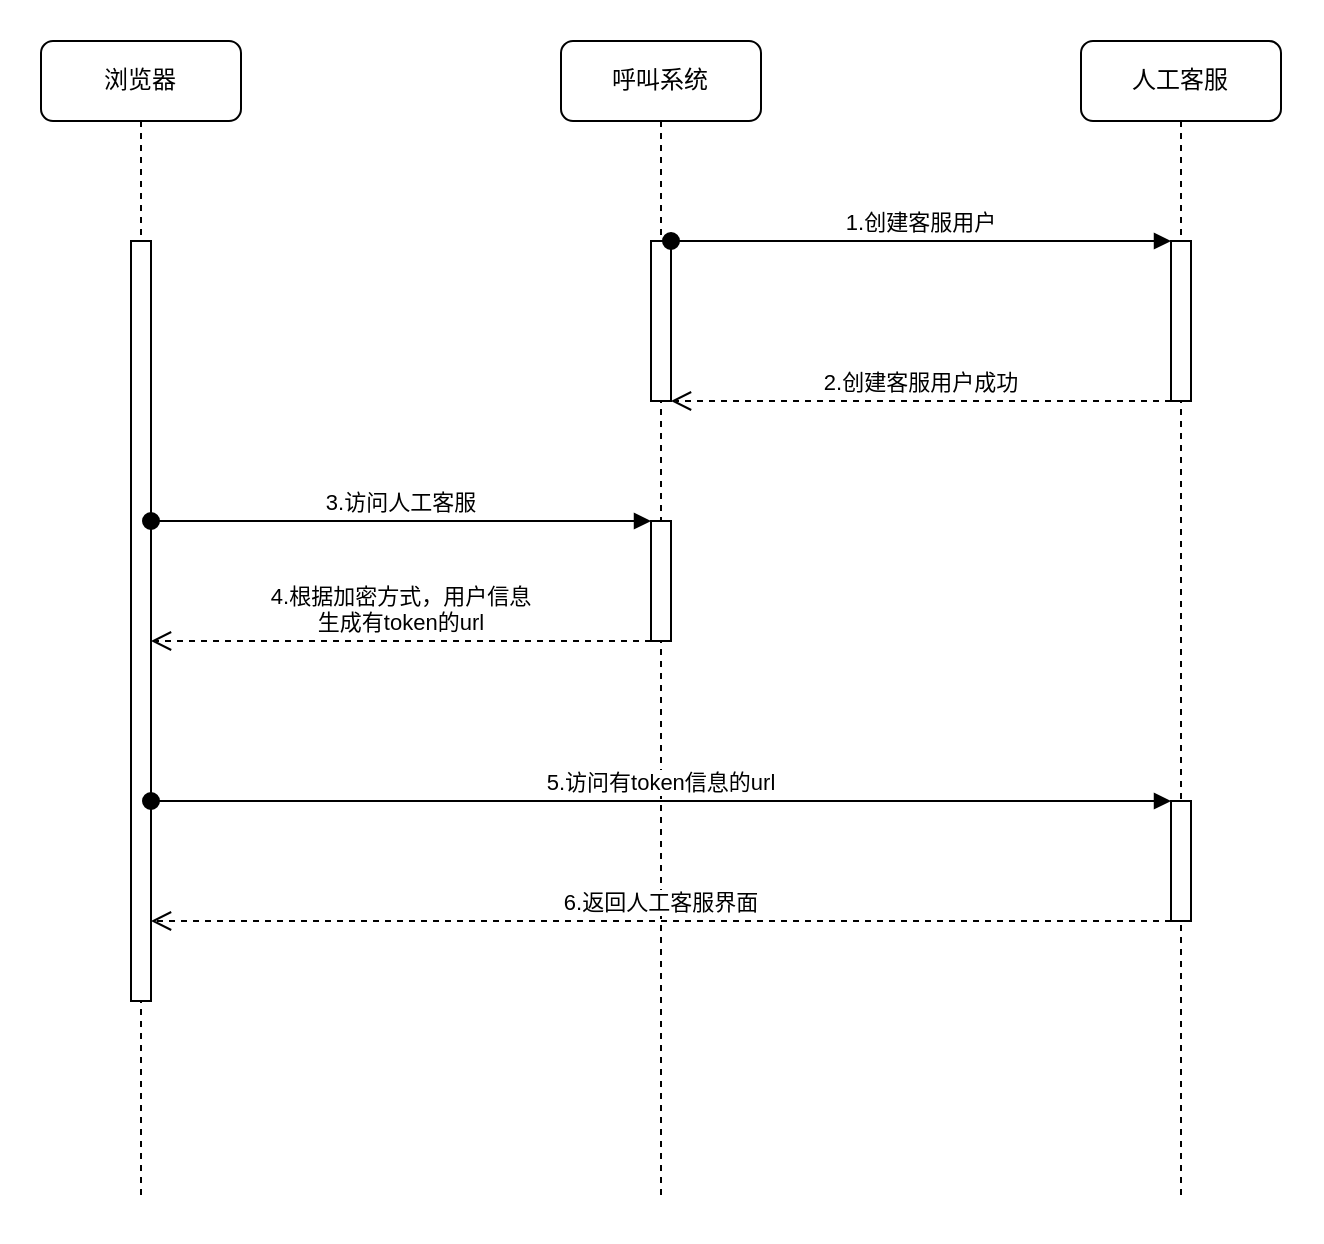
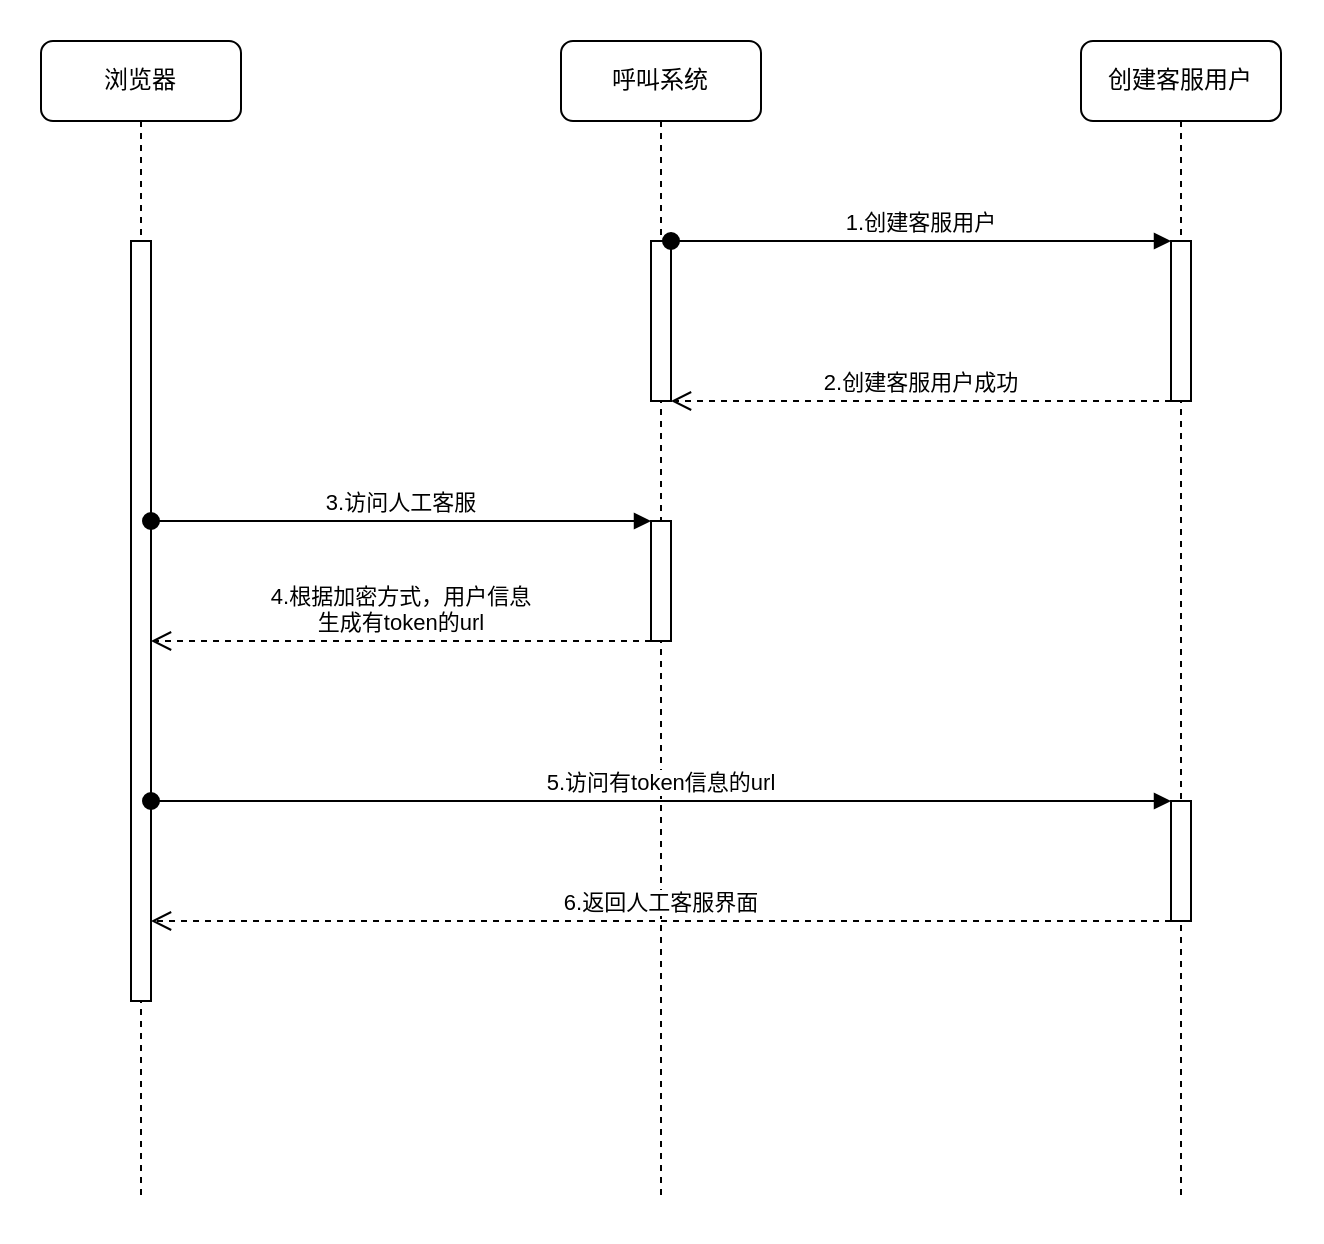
(1181, 81) -> (1181, 81)
